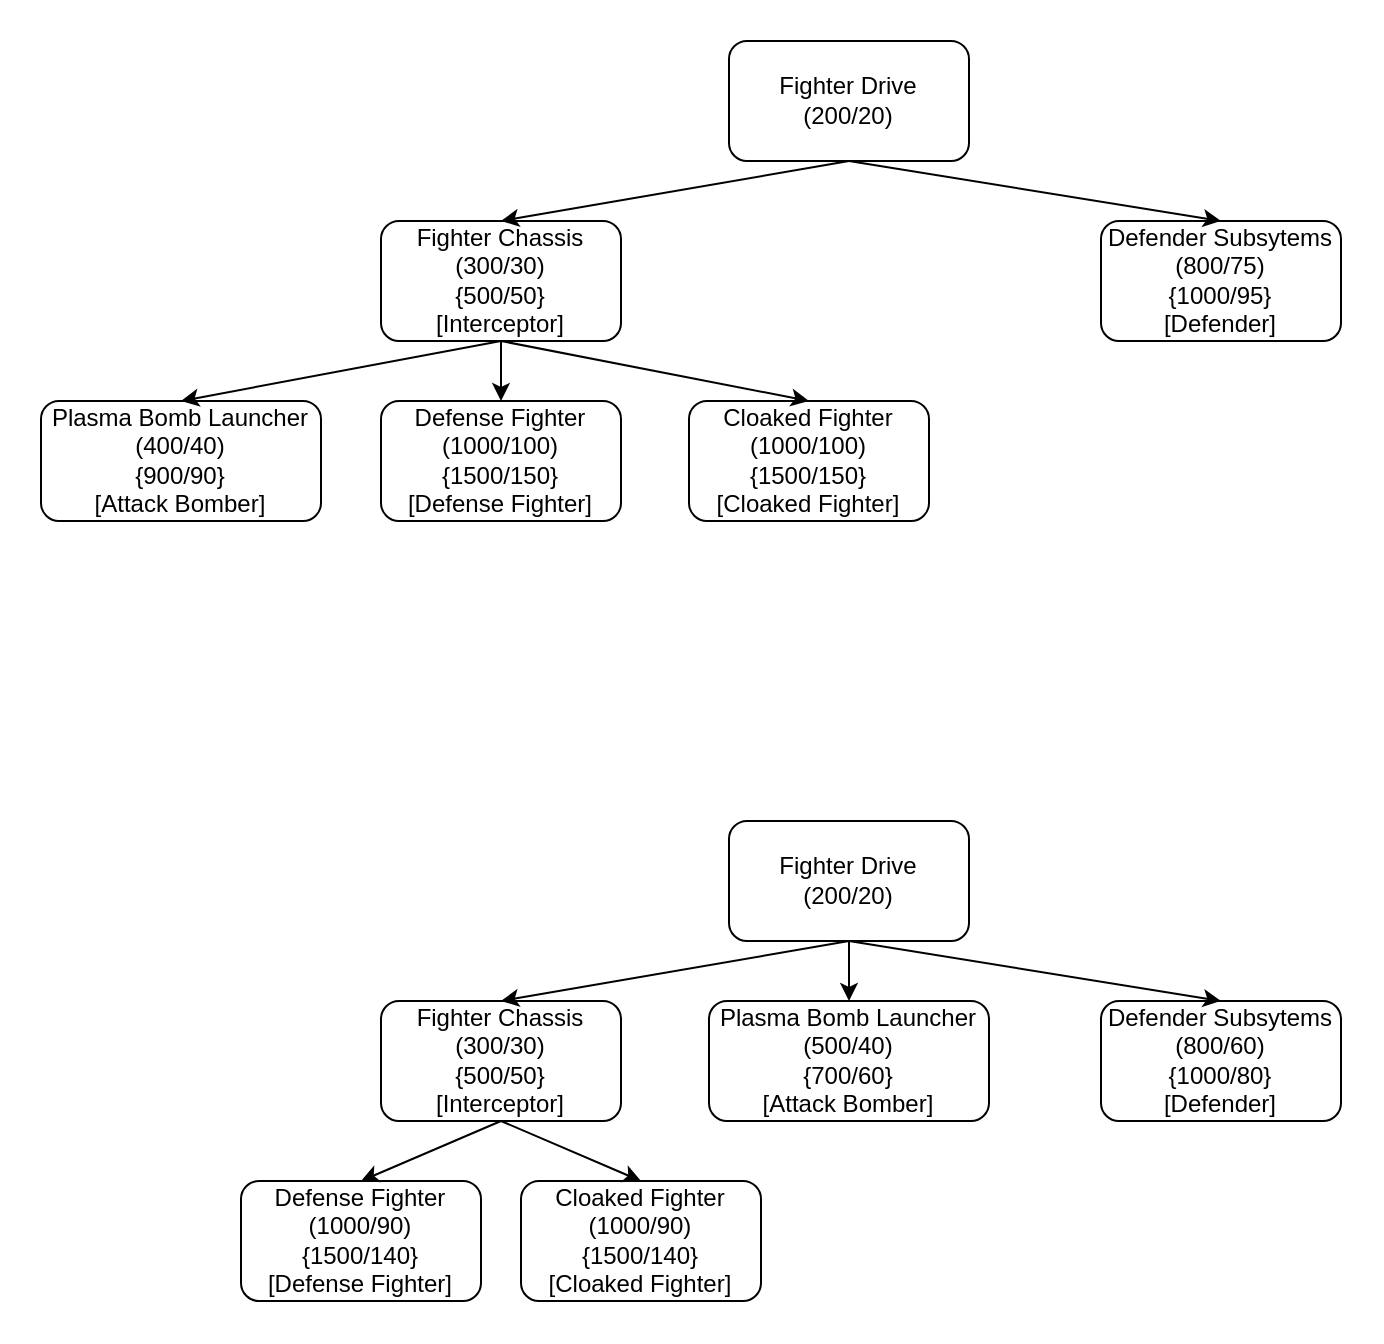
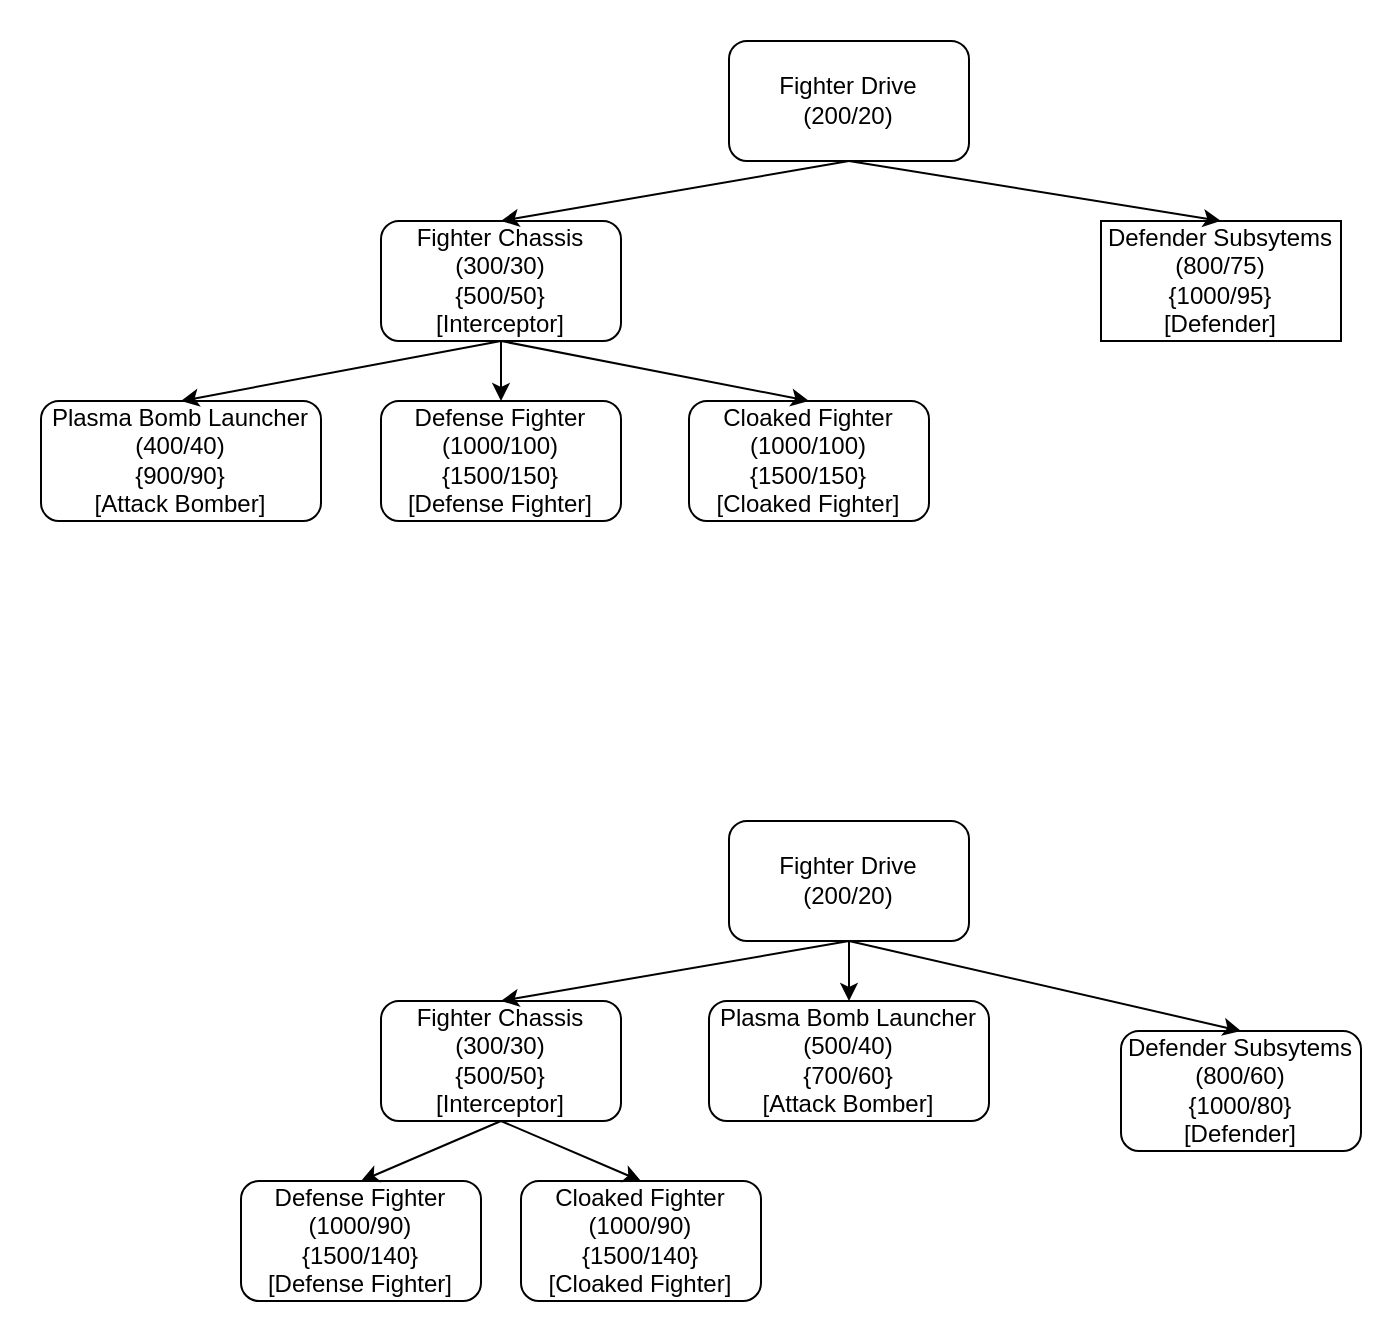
(1221, 281) -> (1221, 281)
(1221, 1061) -> (1241, 1091)
